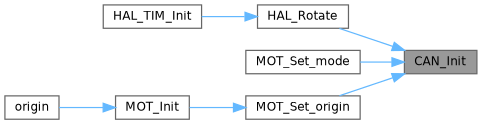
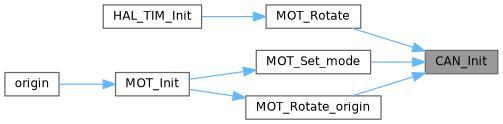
(303, 17) -> (313, 17)
none -> (216, 75)
(303, 108) -> (313, 108)
